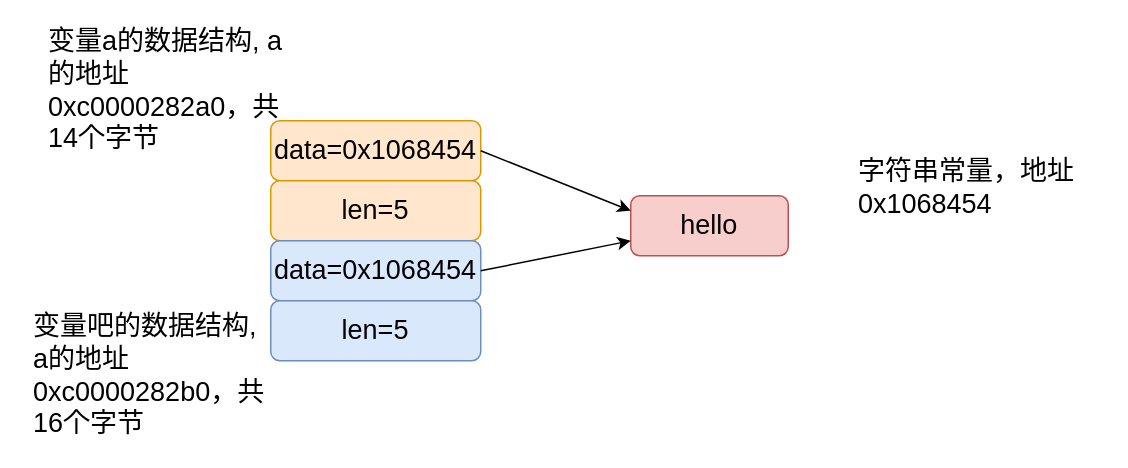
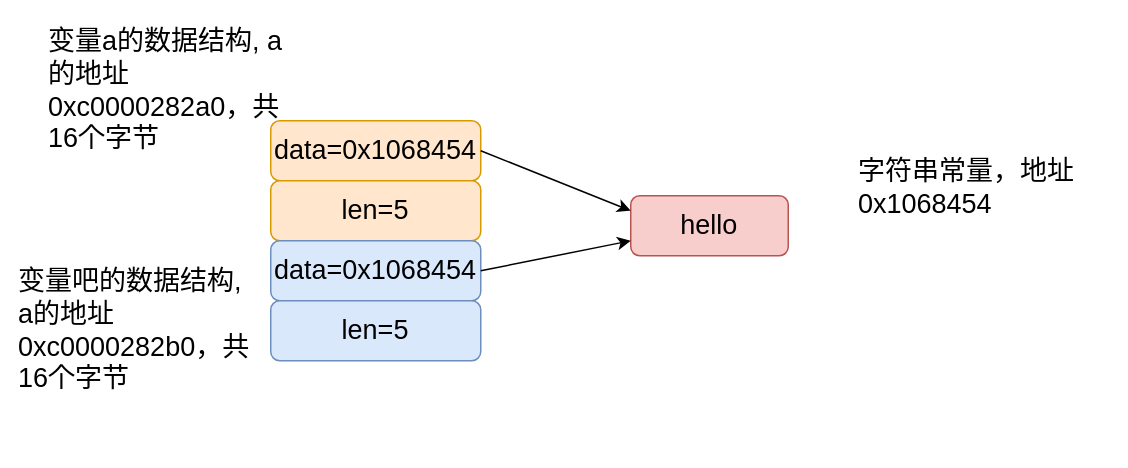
(167, 91) -> (167, 91)
(151, 376) -> (136, 331)
